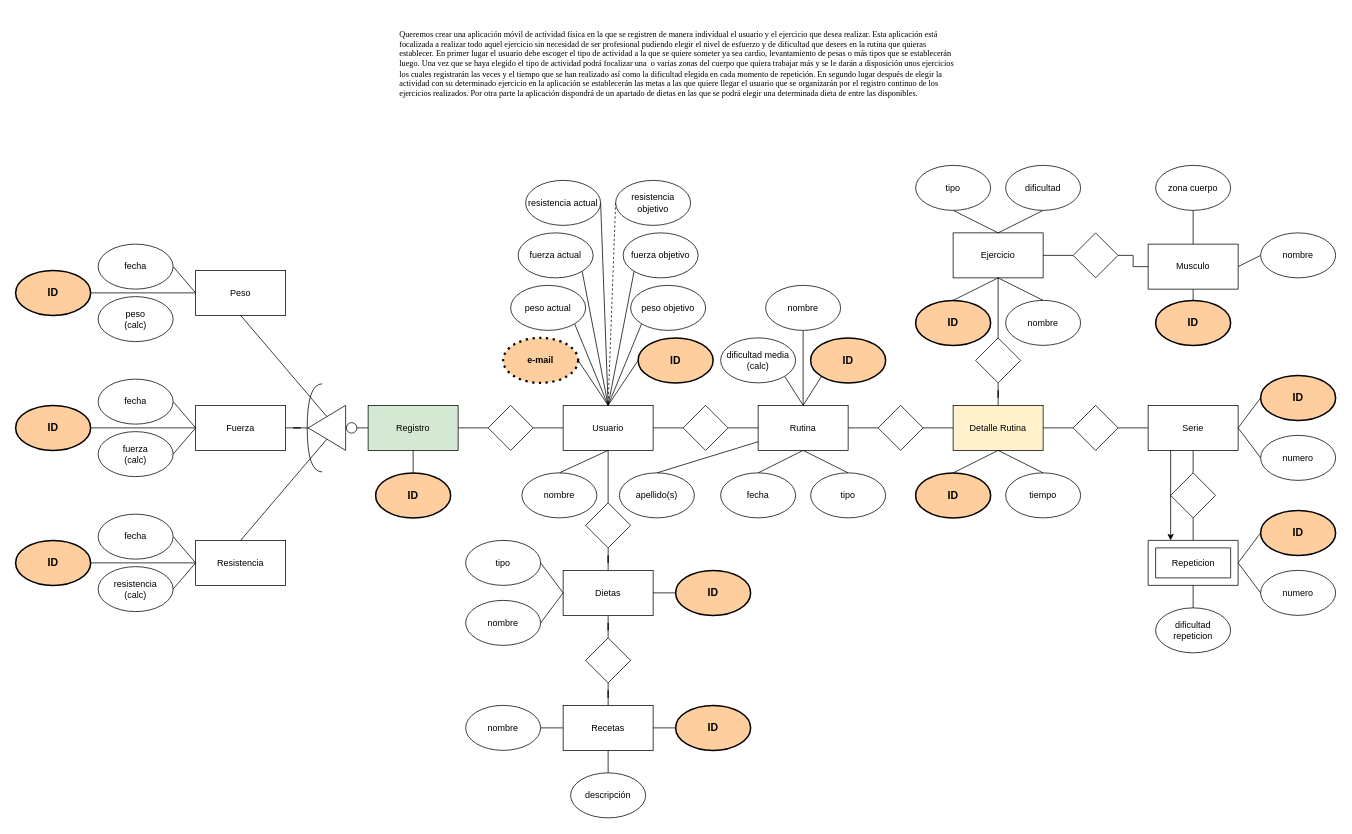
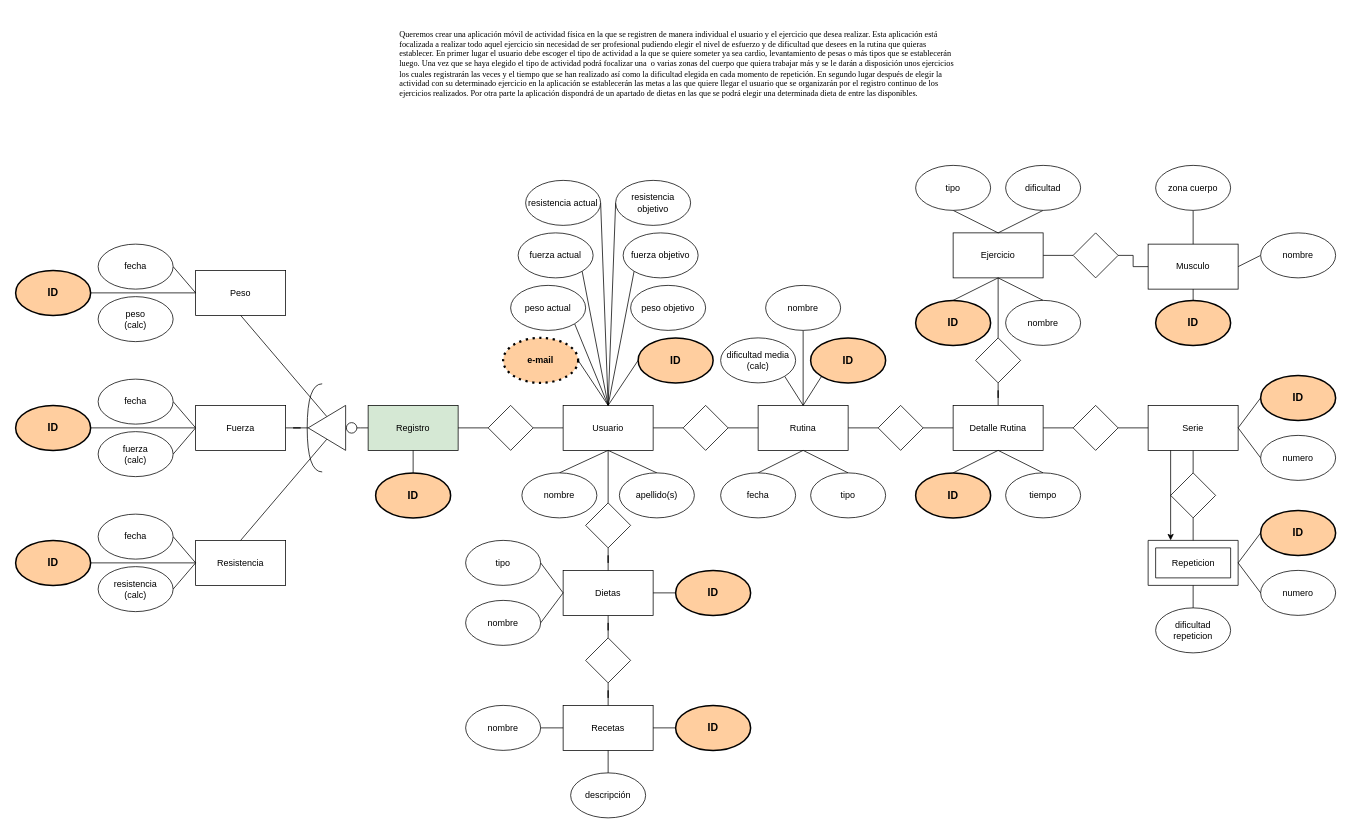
(612, 296) -> (612, 296)
(627, 359) -> none
(998, 428) -> (998, 428)
(707, 457) -> (633, 462)
